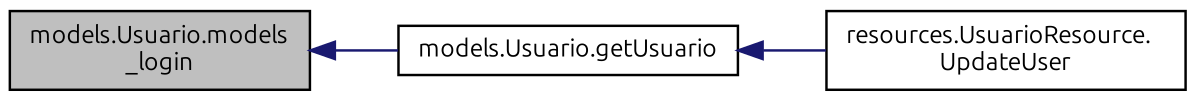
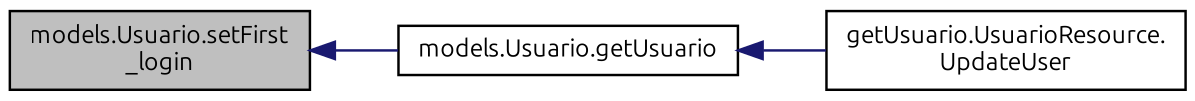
(160, 50) -> (160, 50)
(1006, 50) -> (1006, 50)
